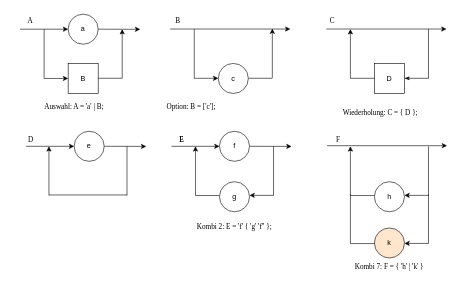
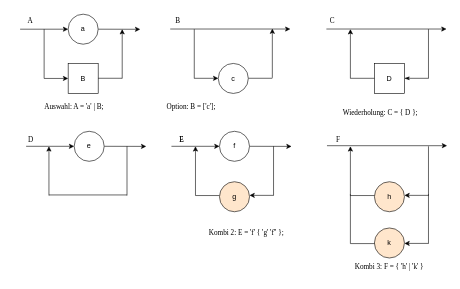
(234, 197) -> (234, 197)
(389, 197) -> (389, 197)
(234, 227) -> (246, 233)
(389, 267) -> (389, 267)
